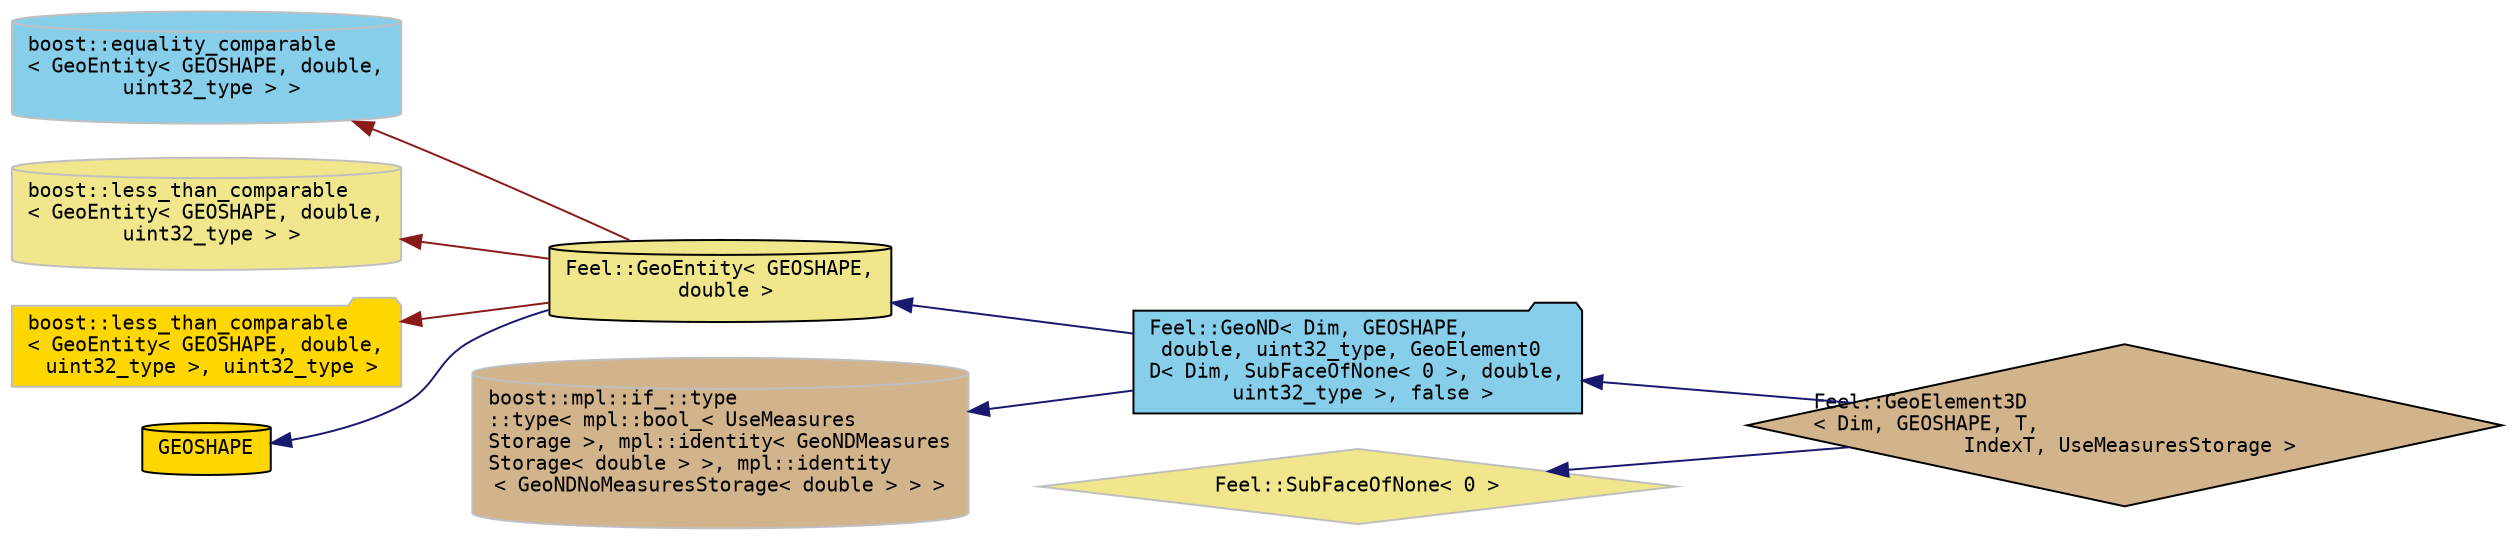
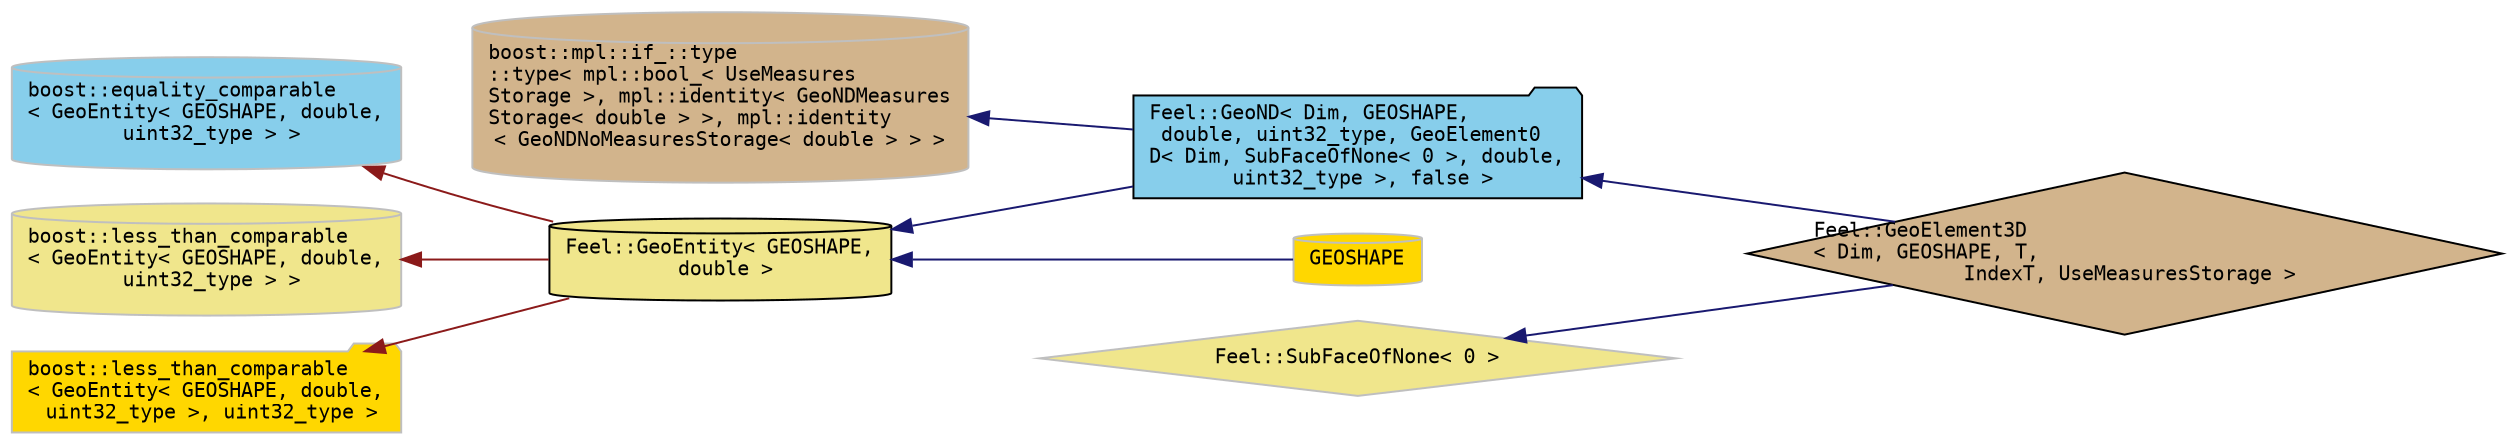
(426, 386) -> (1103, 260)
(207, 449) -> (1358, 260)
